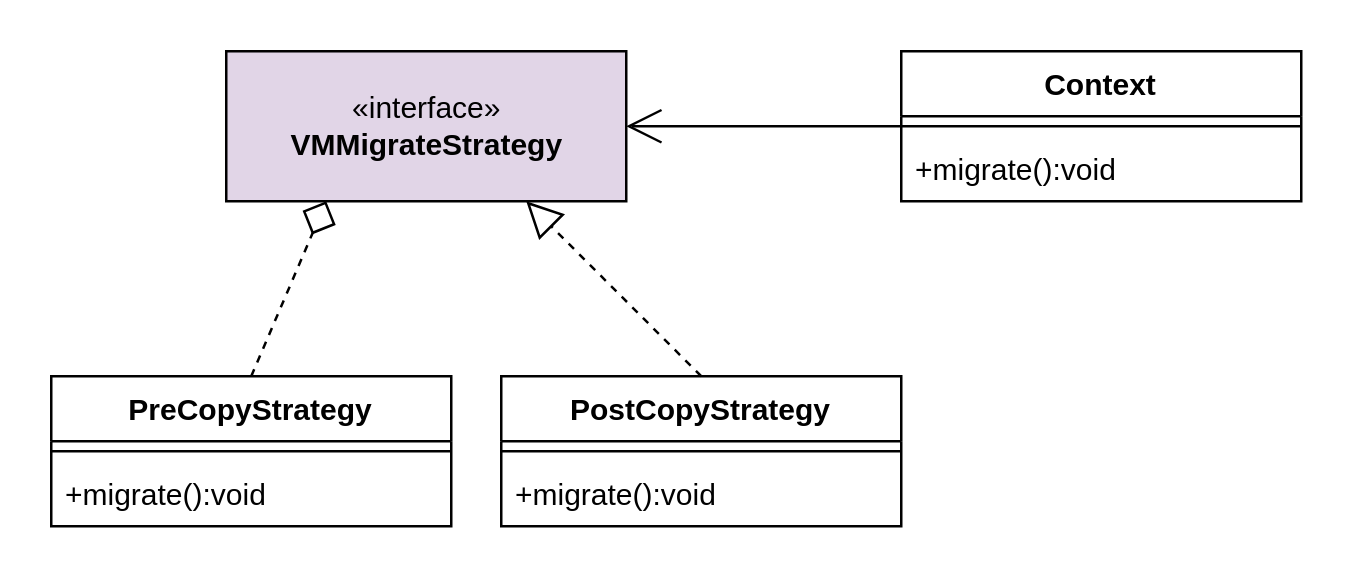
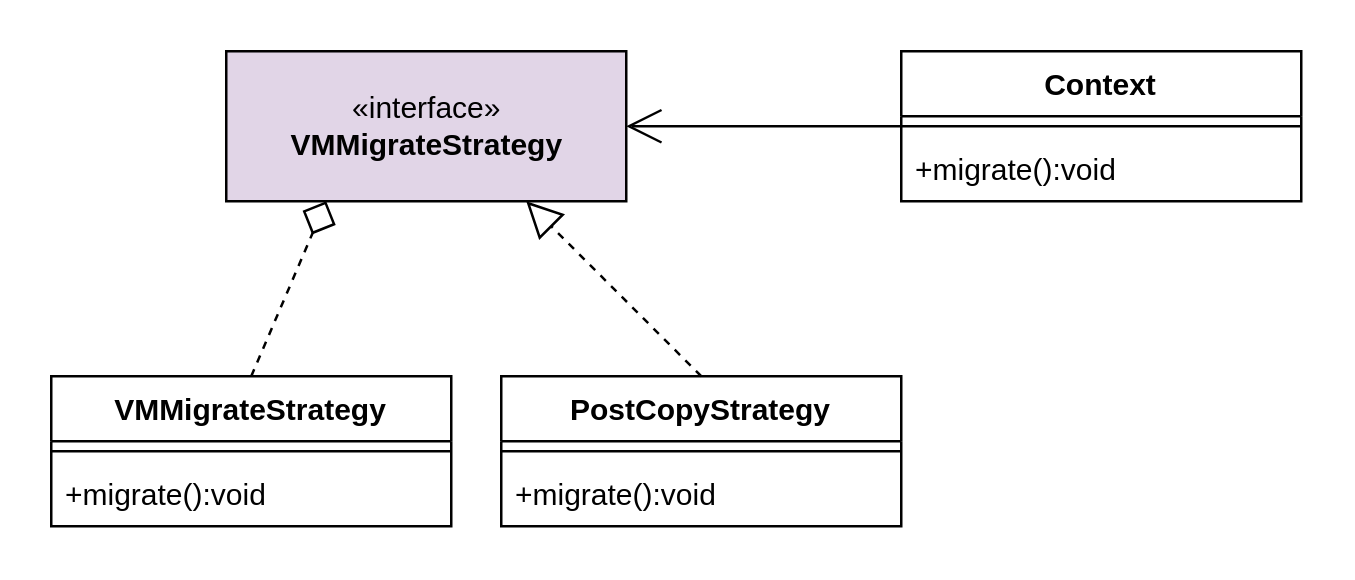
(250, 410) -> (250, 410)
